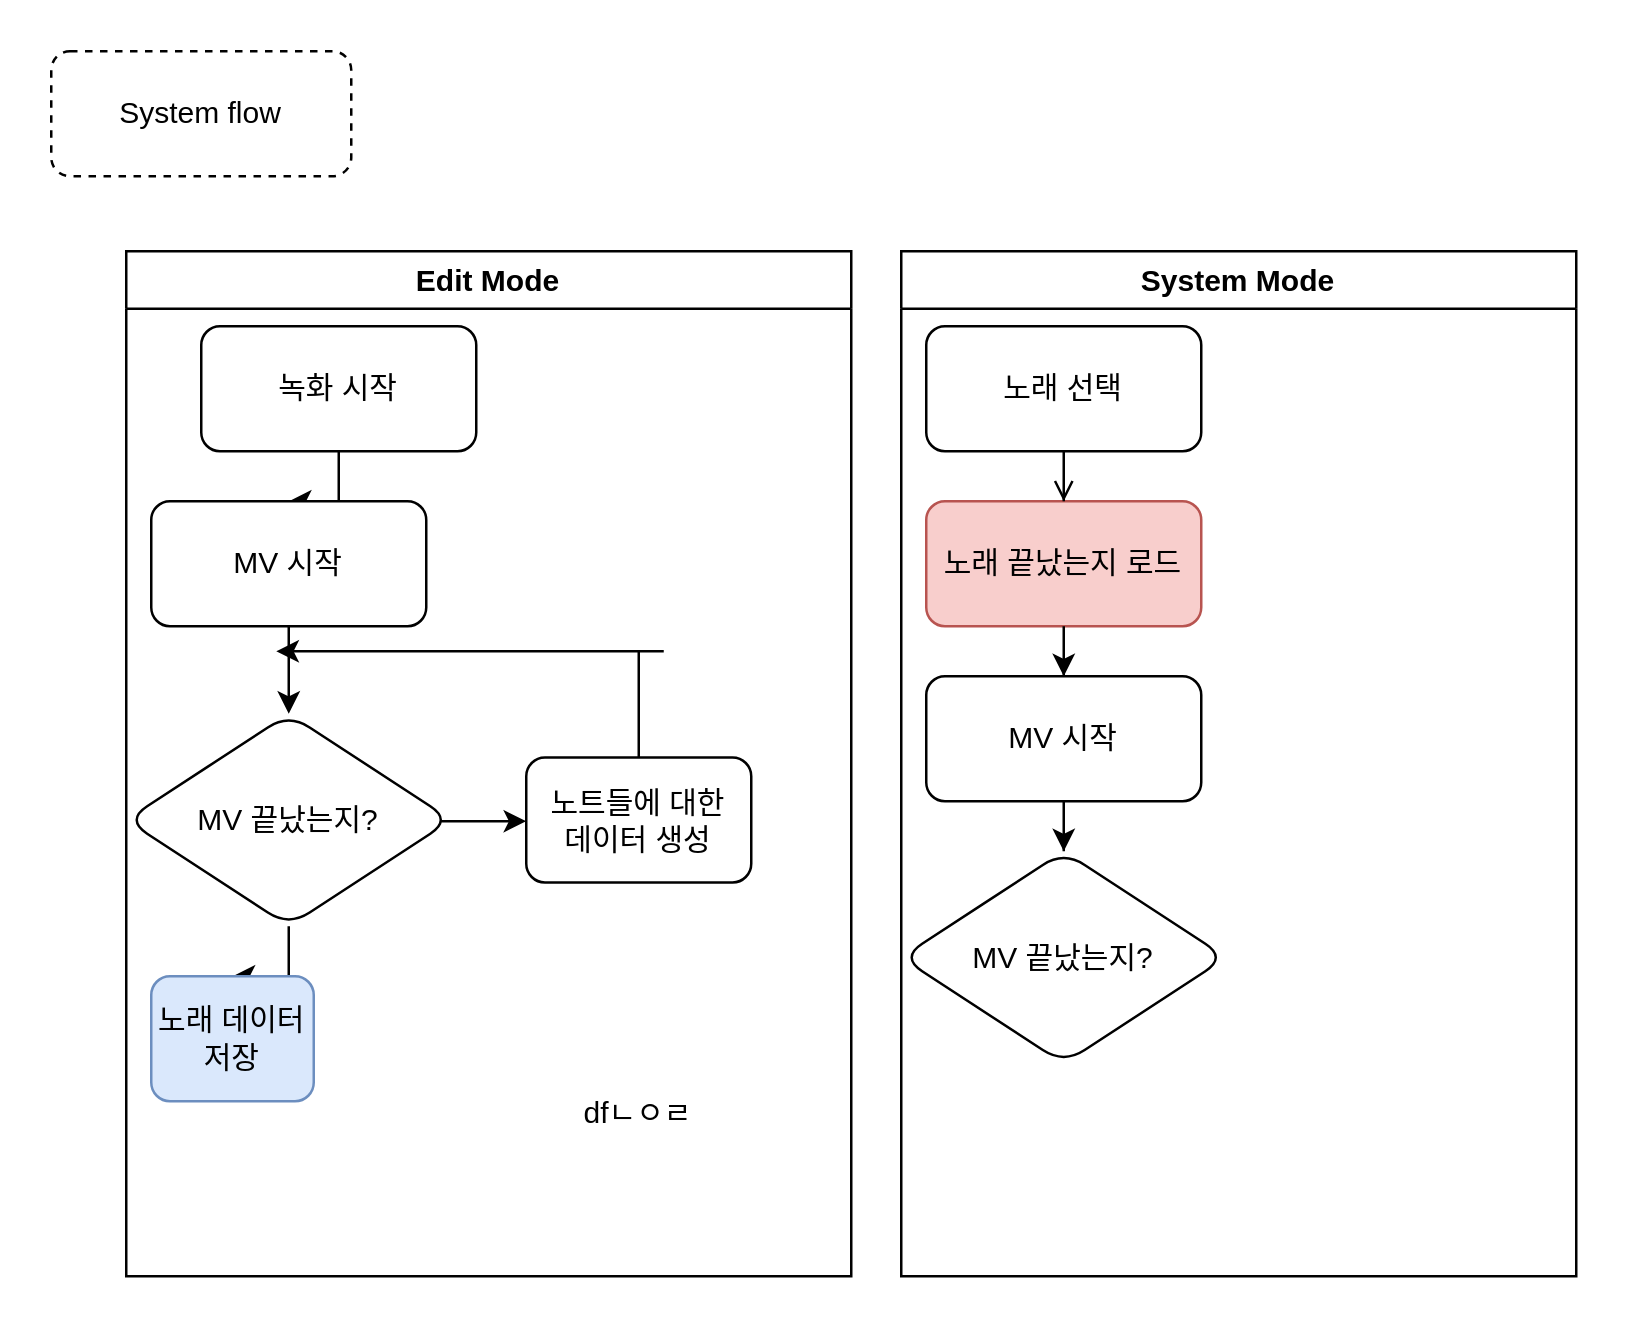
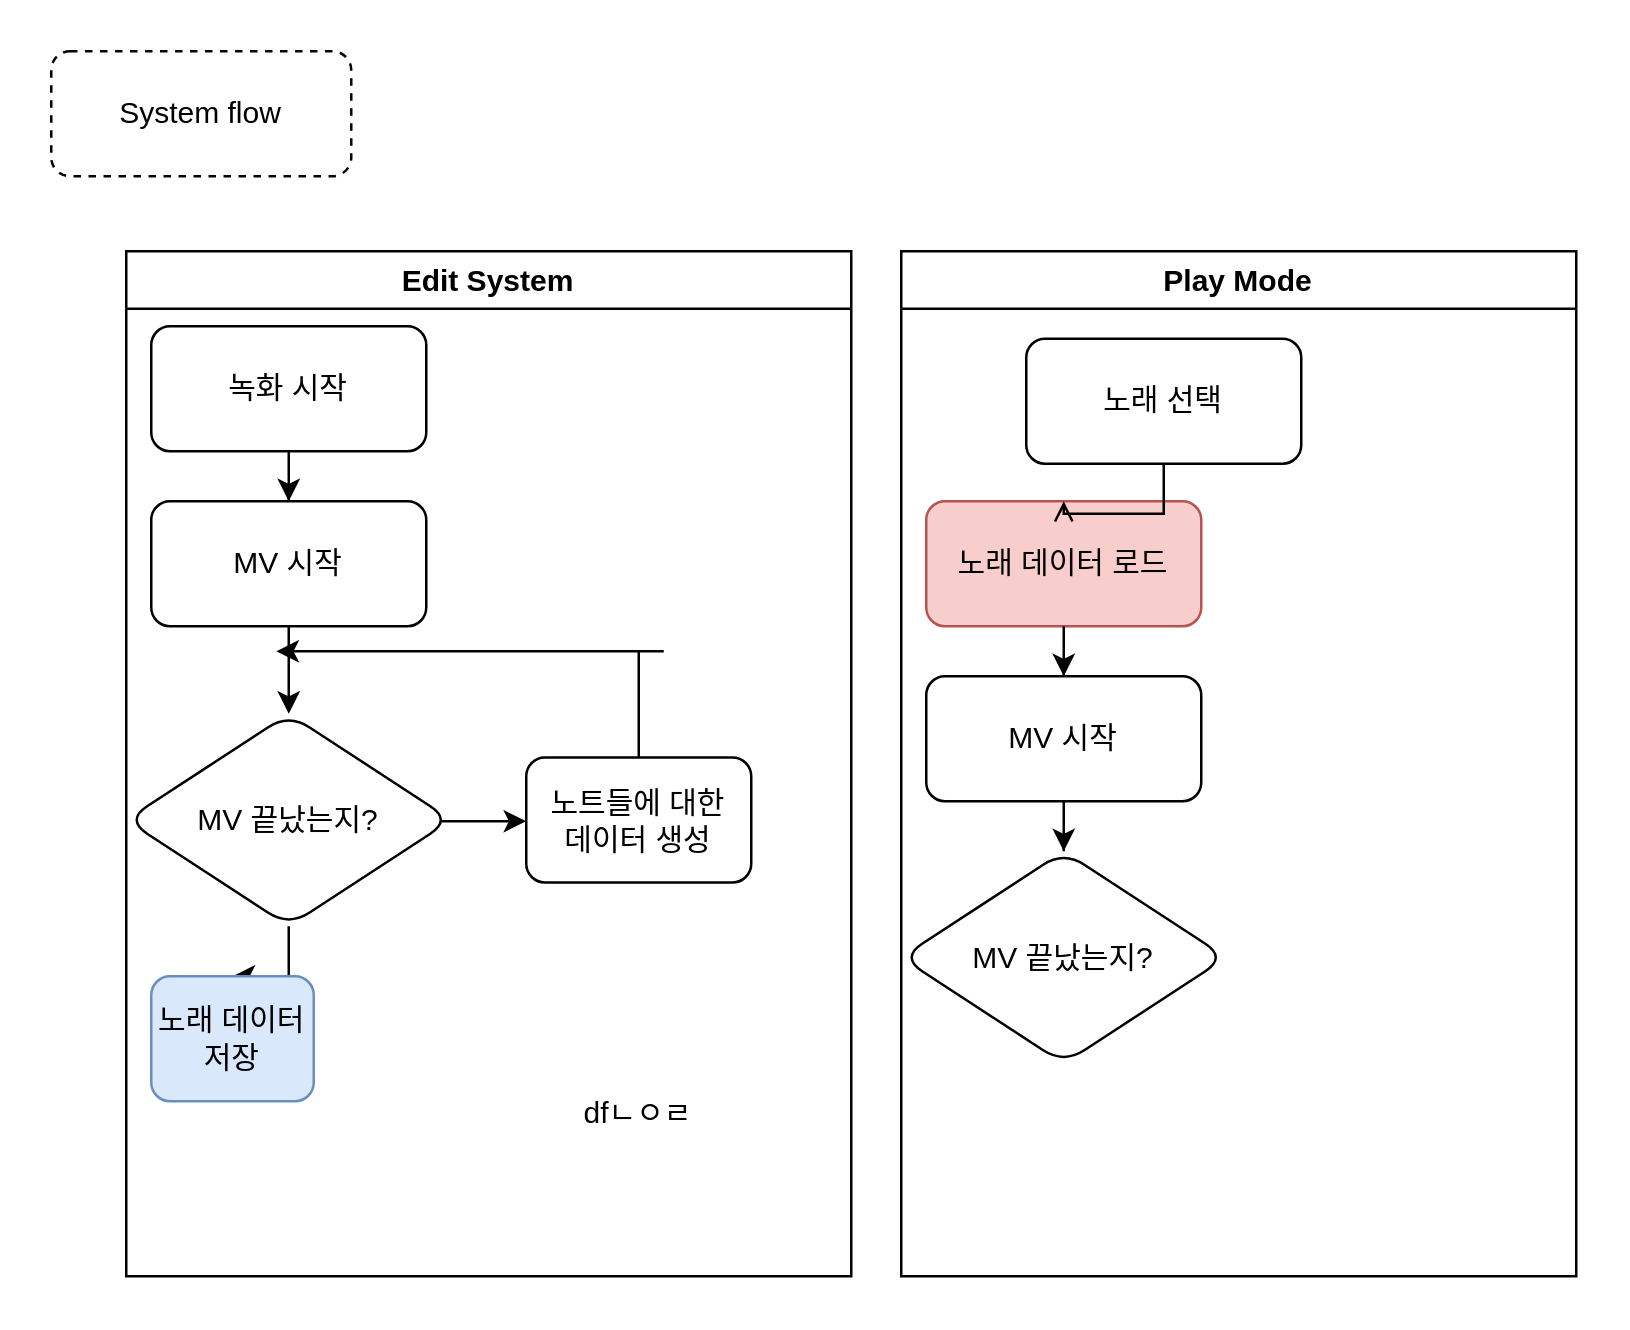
(488, 281) -> (488, 281)
(1238, 281) -> (1238, 281)
(339, 389) -> (289, 389)
(1064, 389) -> (1164, 401)
(1064, 564) -> (1064, 564)
